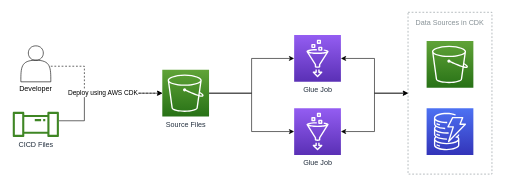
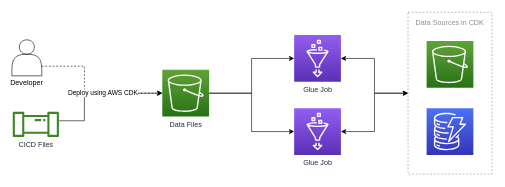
(36, 64) -> (27, 58)
(186, 125) -> (186, 125)
